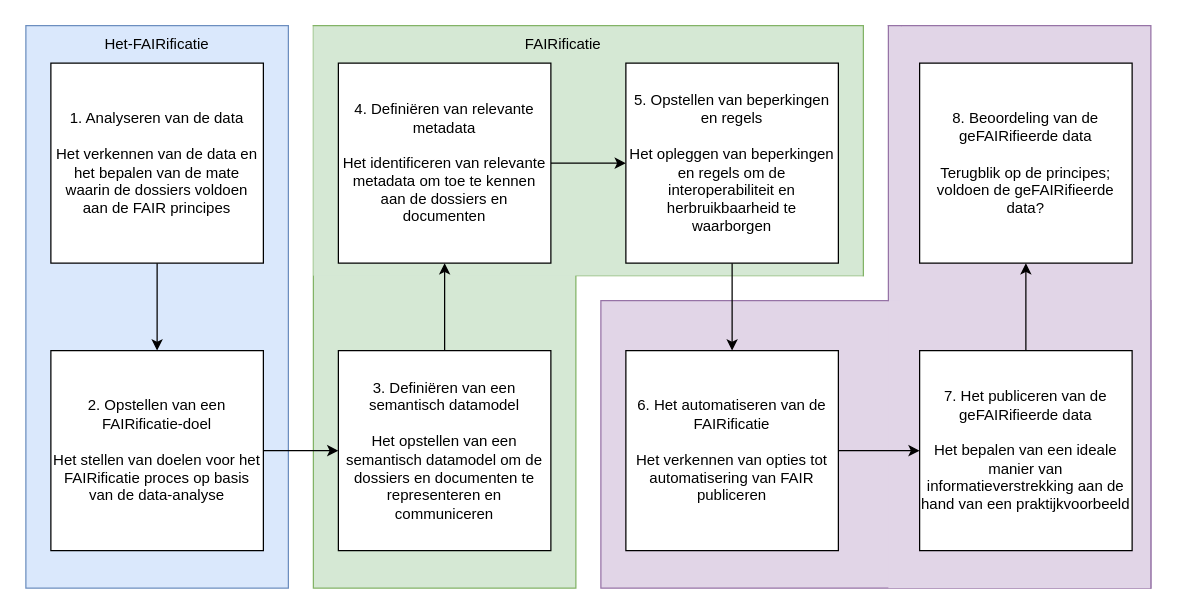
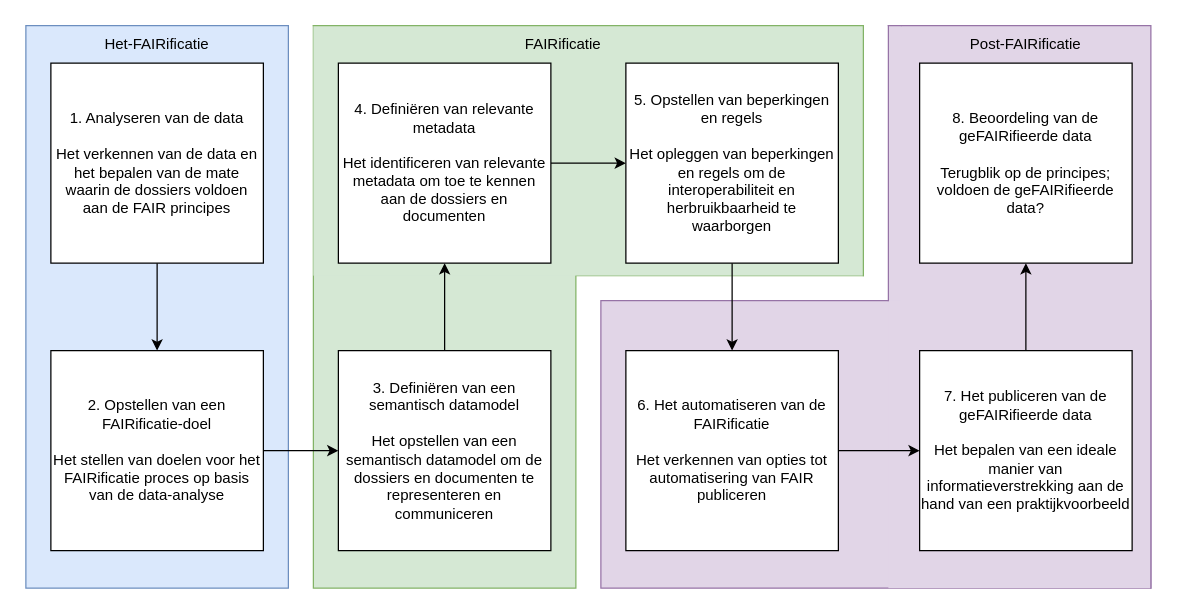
none -> (1026, 44)
